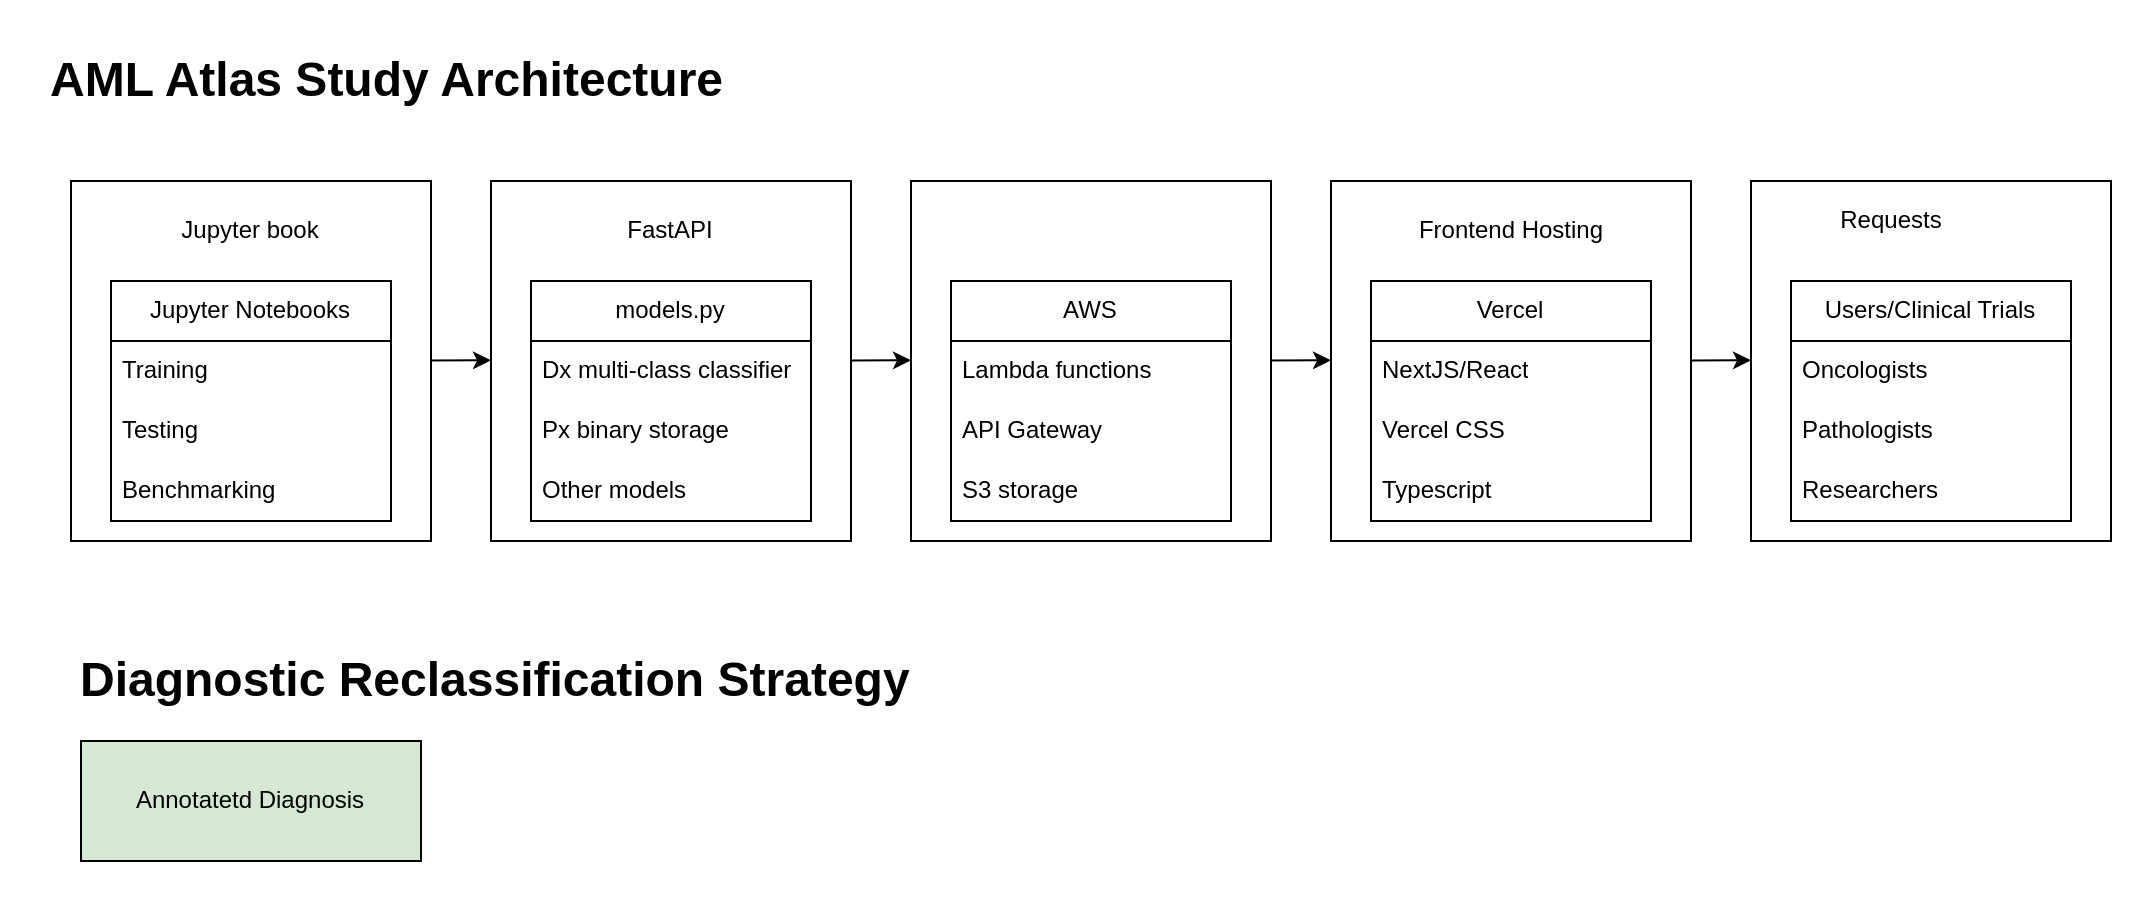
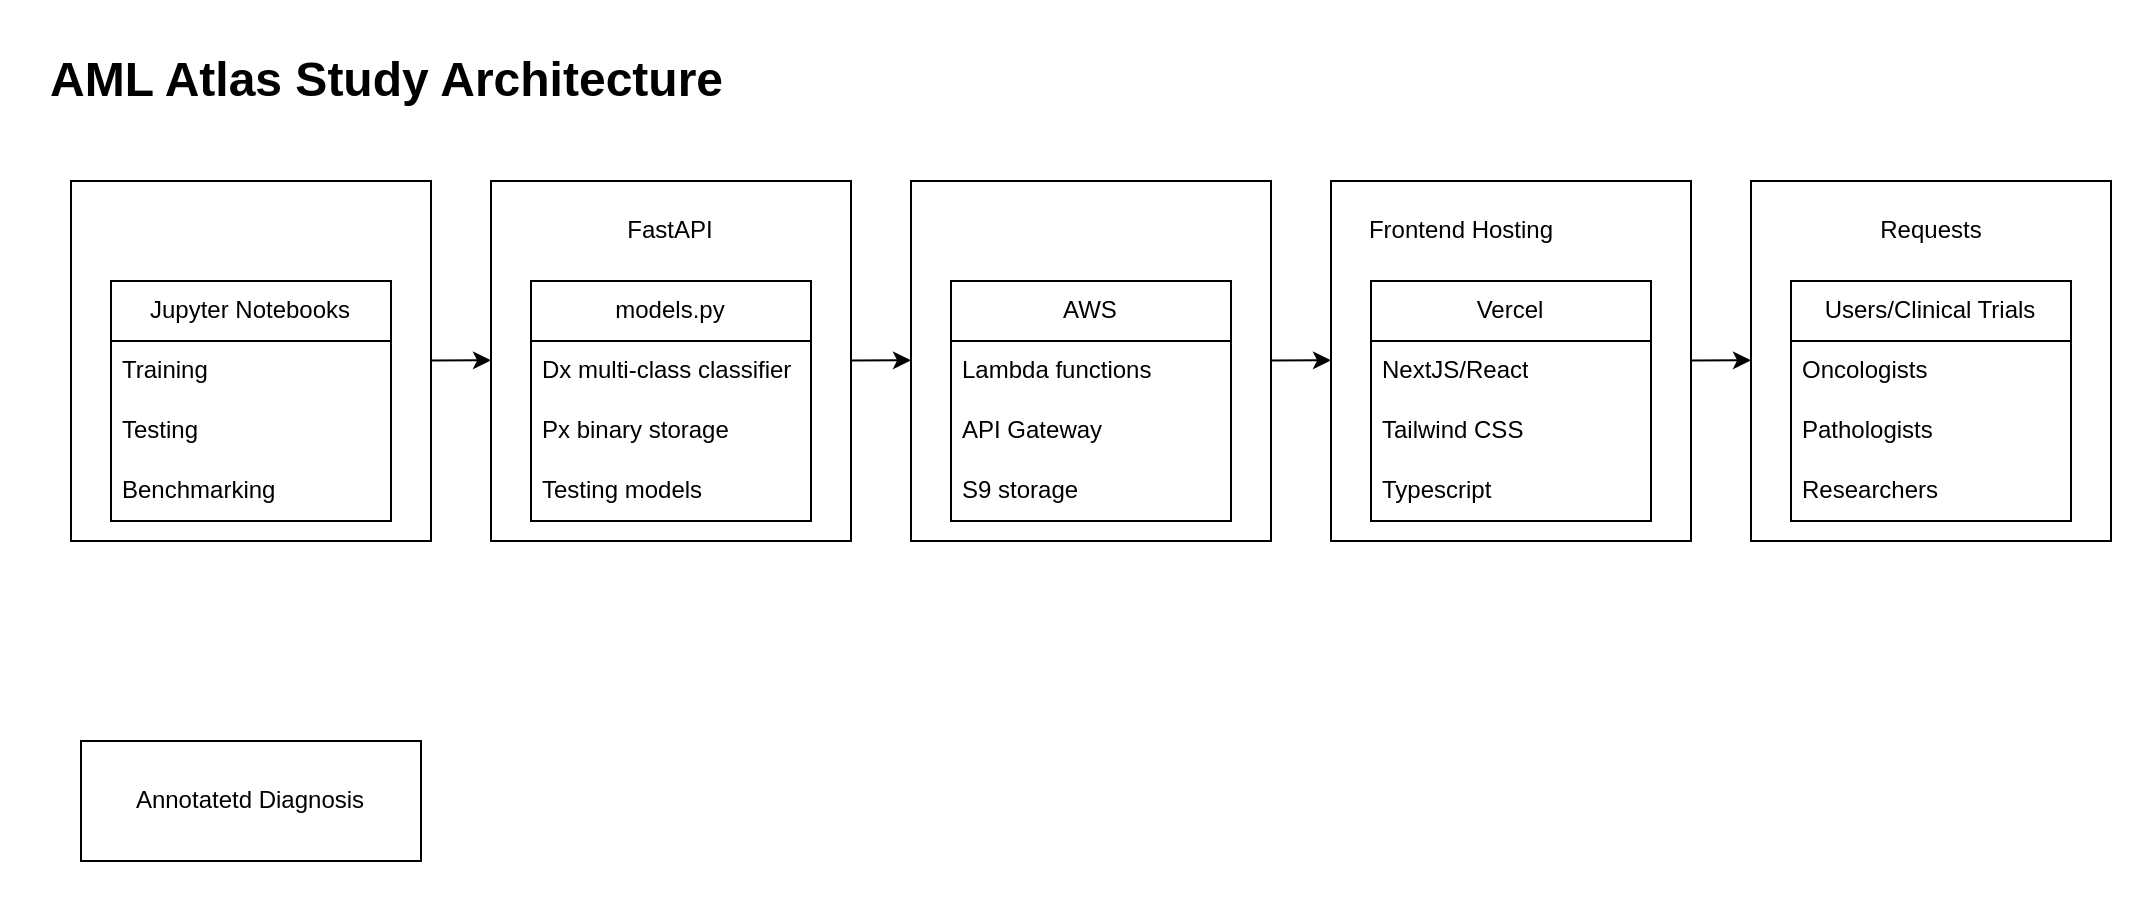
(1891, 221) -> (1931, 231)
(251, 231) -> none
(1511, 231) -> (1461, 231)
(1444, 431) -> (1451, 431)
(617, 491) -> (628, 491)
(1027, 491) -> (1027, 491)
(1091, 691) -> none
(251, 801) -> (251, 801)
